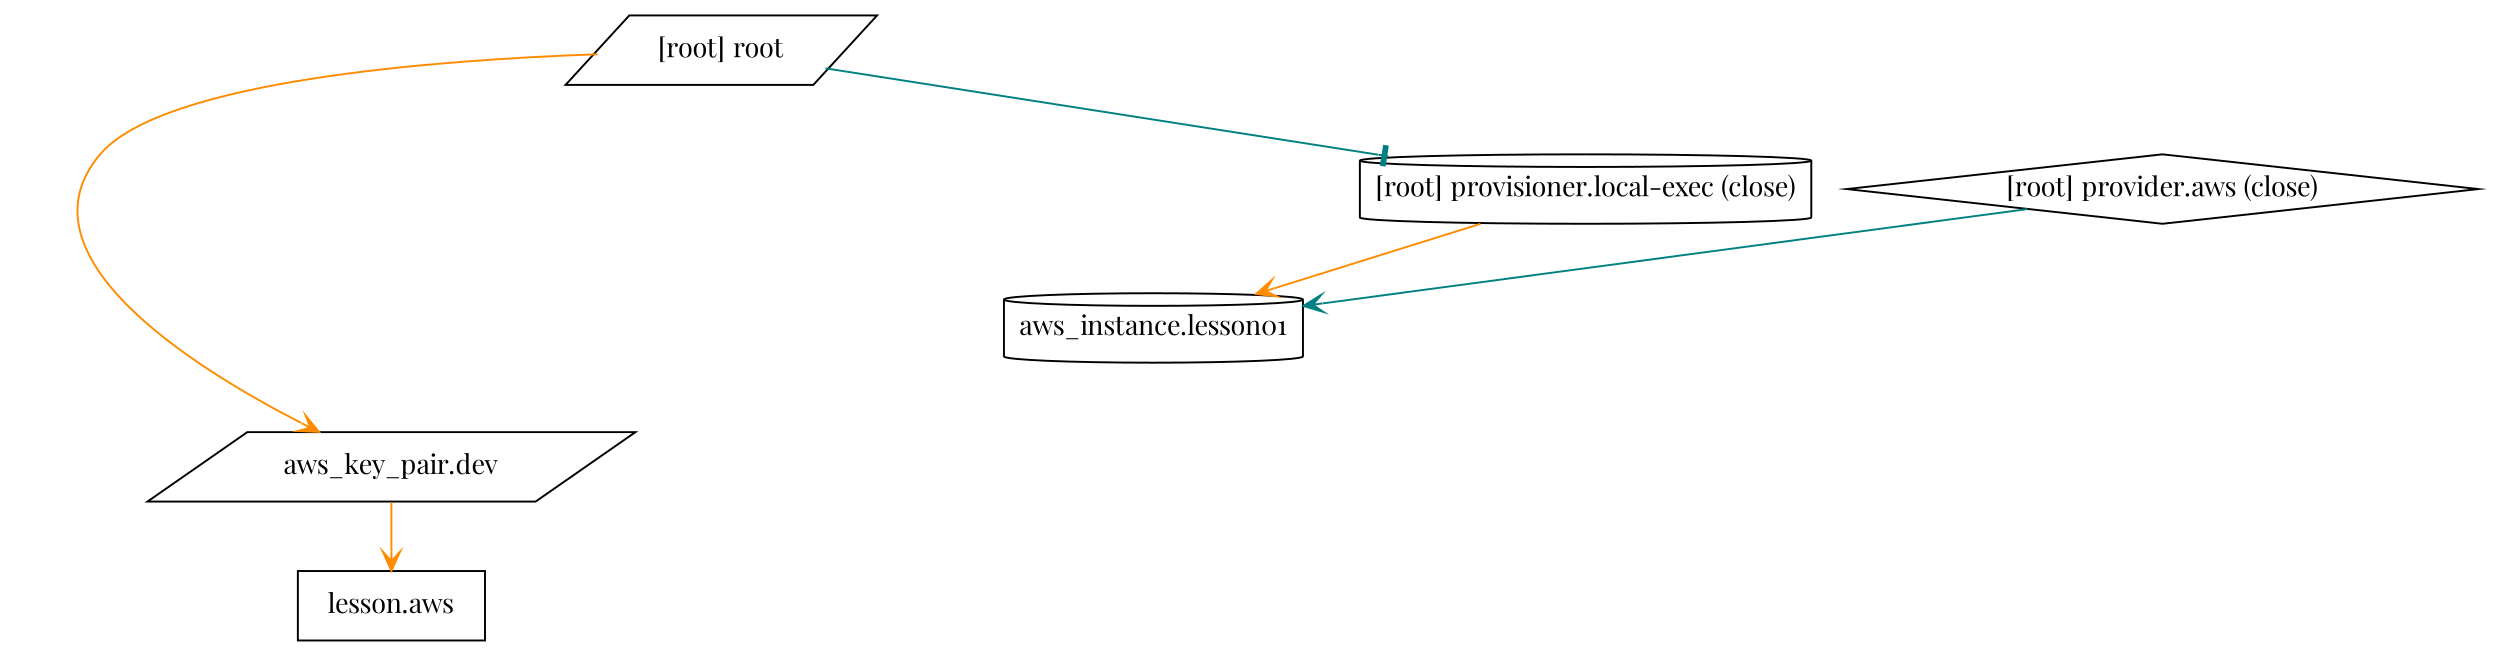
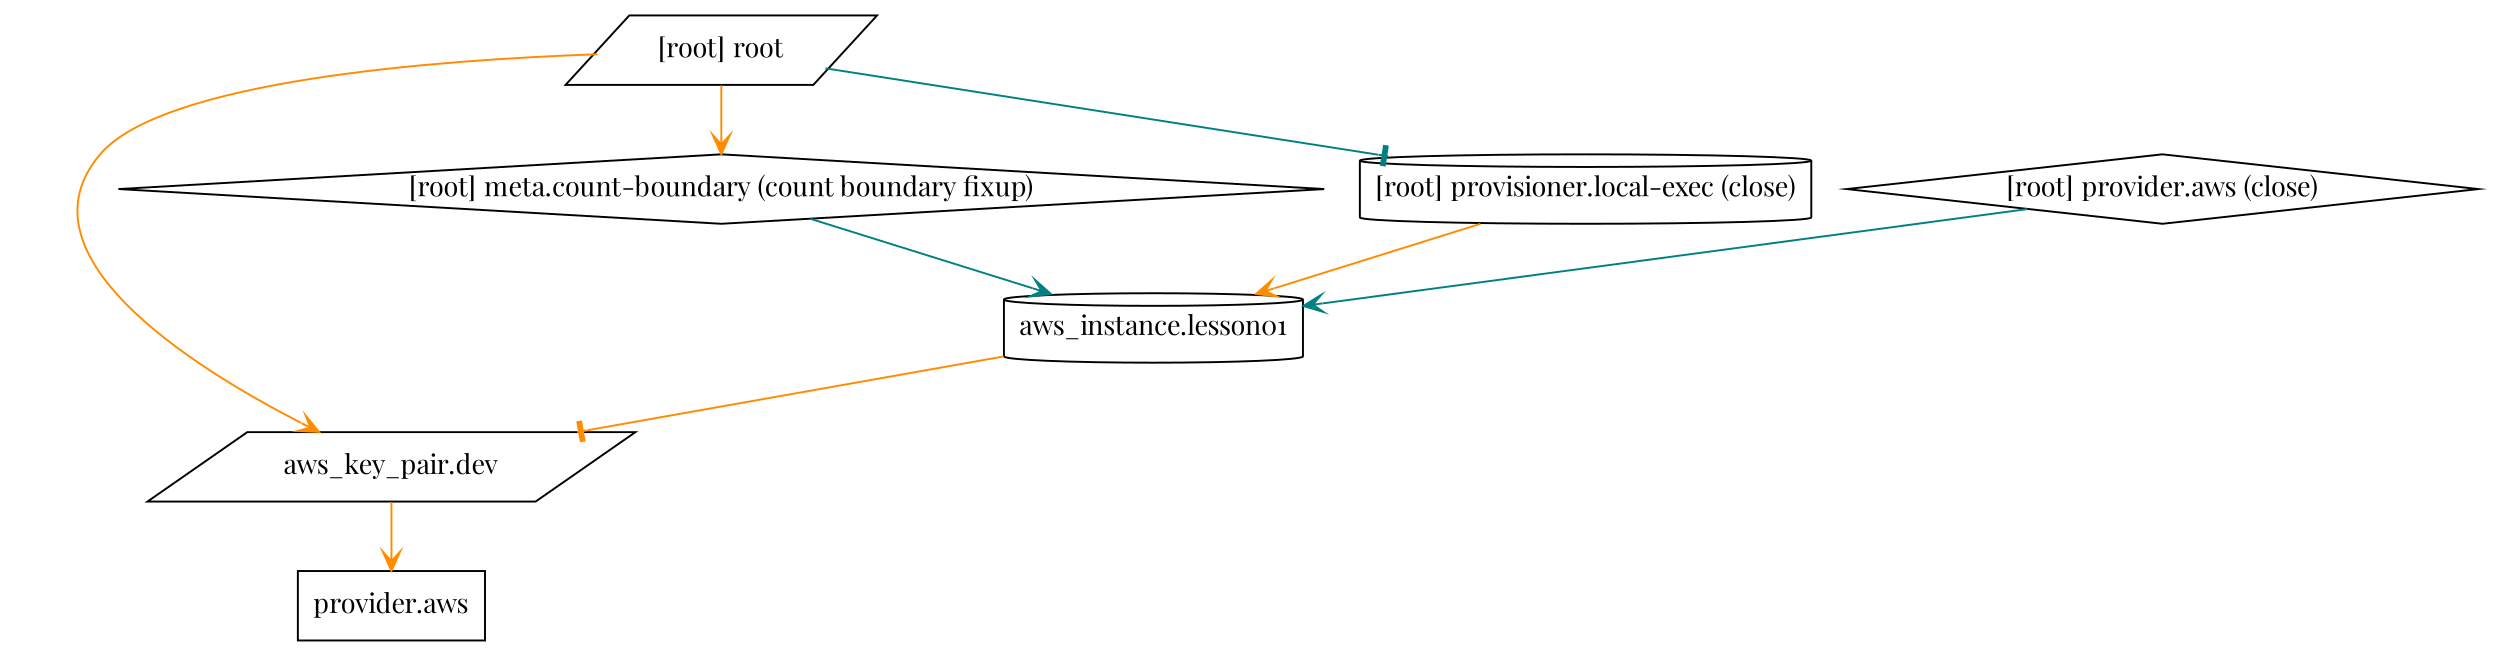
none -> (721, 189)
none -> (796, 393)
(391, 606) -> (391, 606)
